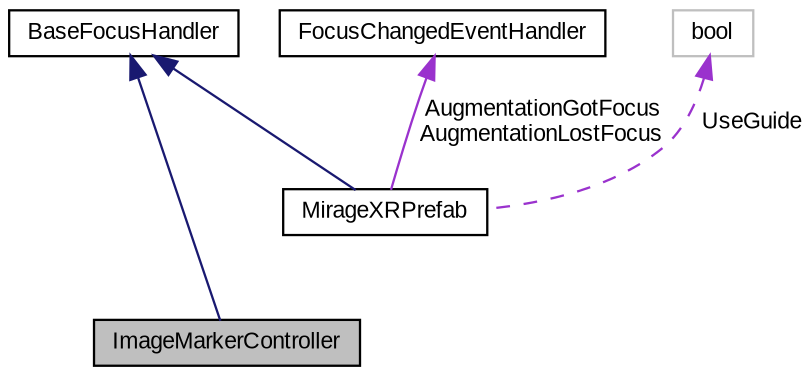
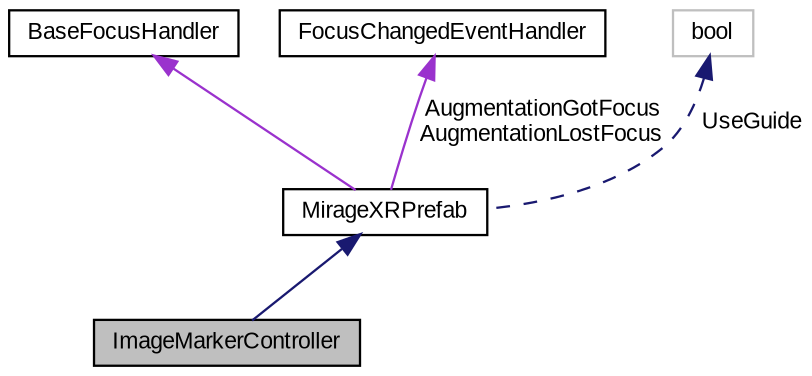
(265, 129) -> (265, 129)
(618, 176) -> (618, 176)
(179, 199) -> (297, 285)
